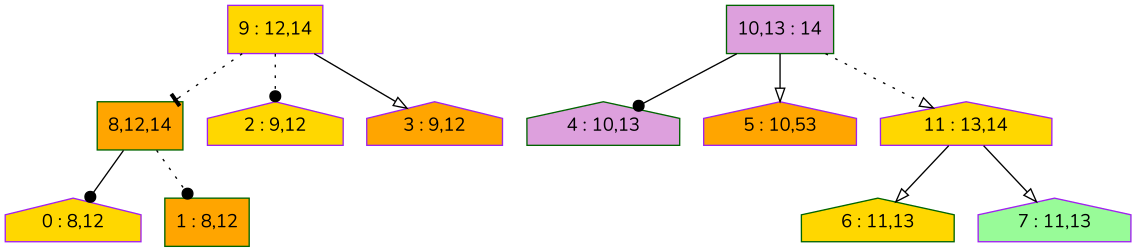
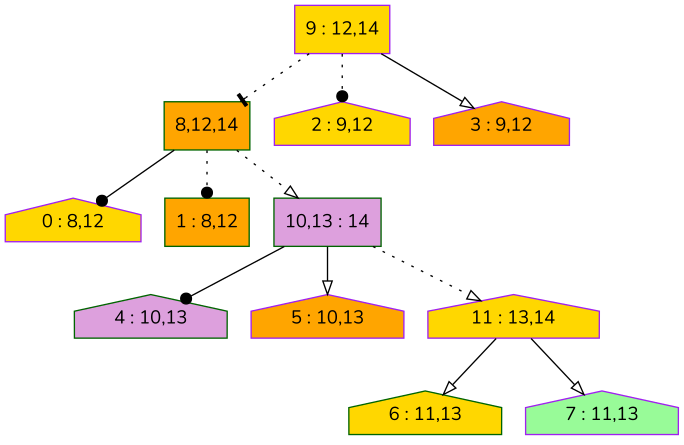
(780, 126) -> (328, 319)
none -> (262, 170)
